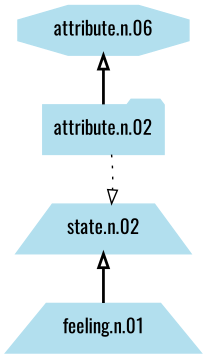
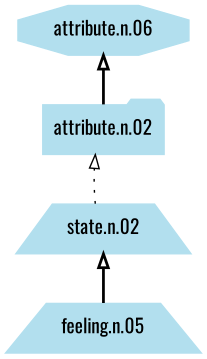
(113, 172) -> (94, 186)
(103, 328) -> (103, 328)
